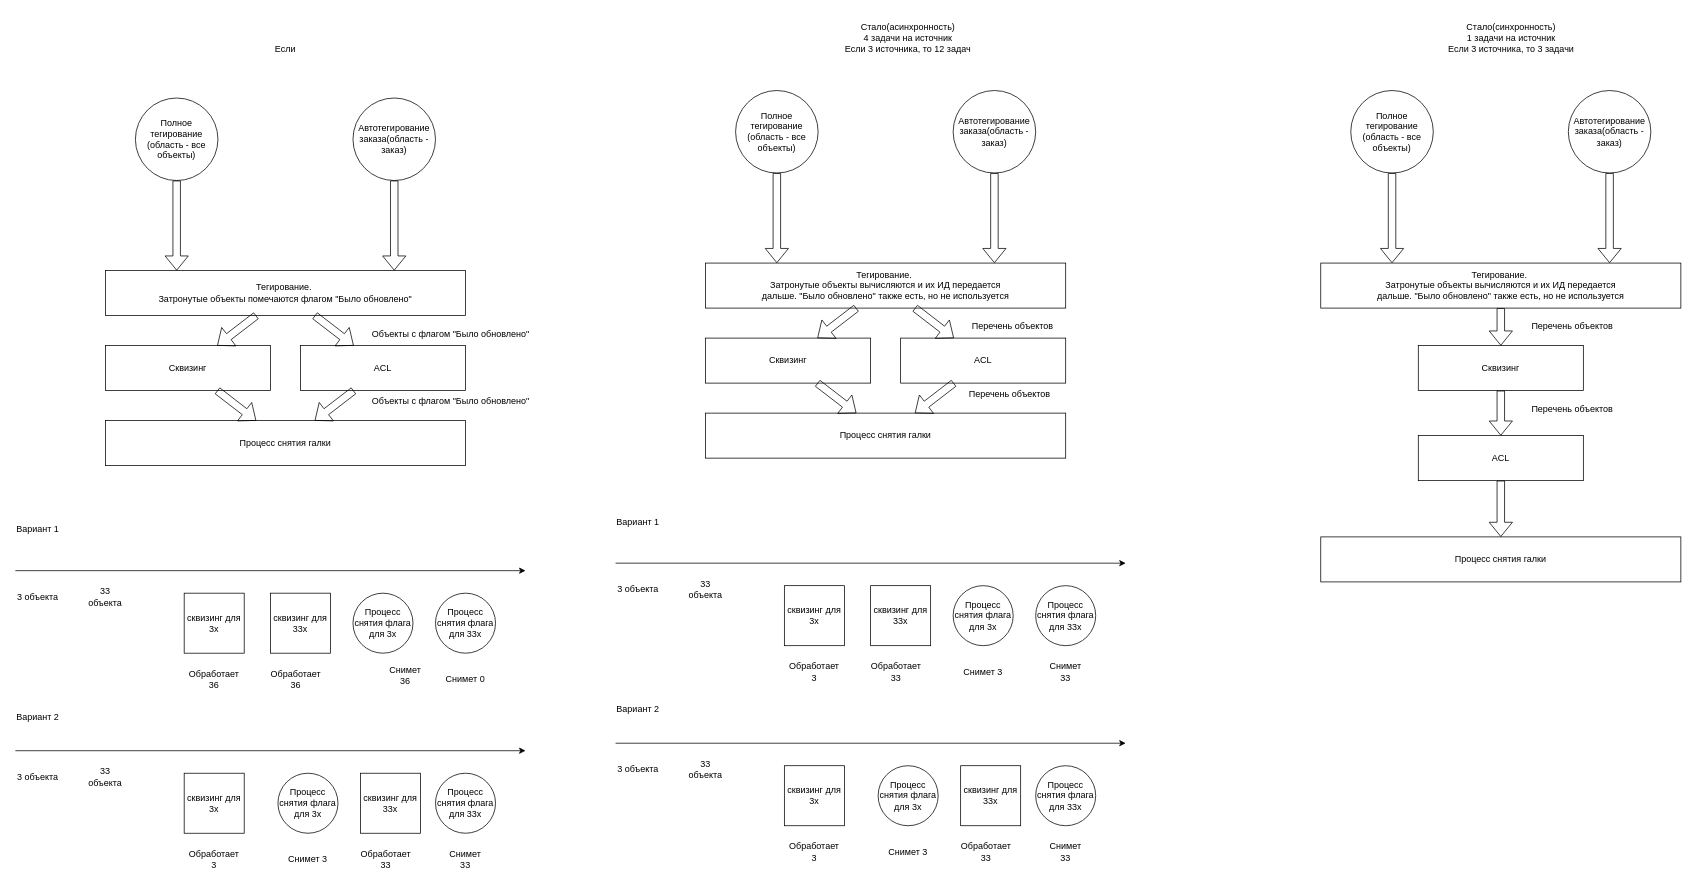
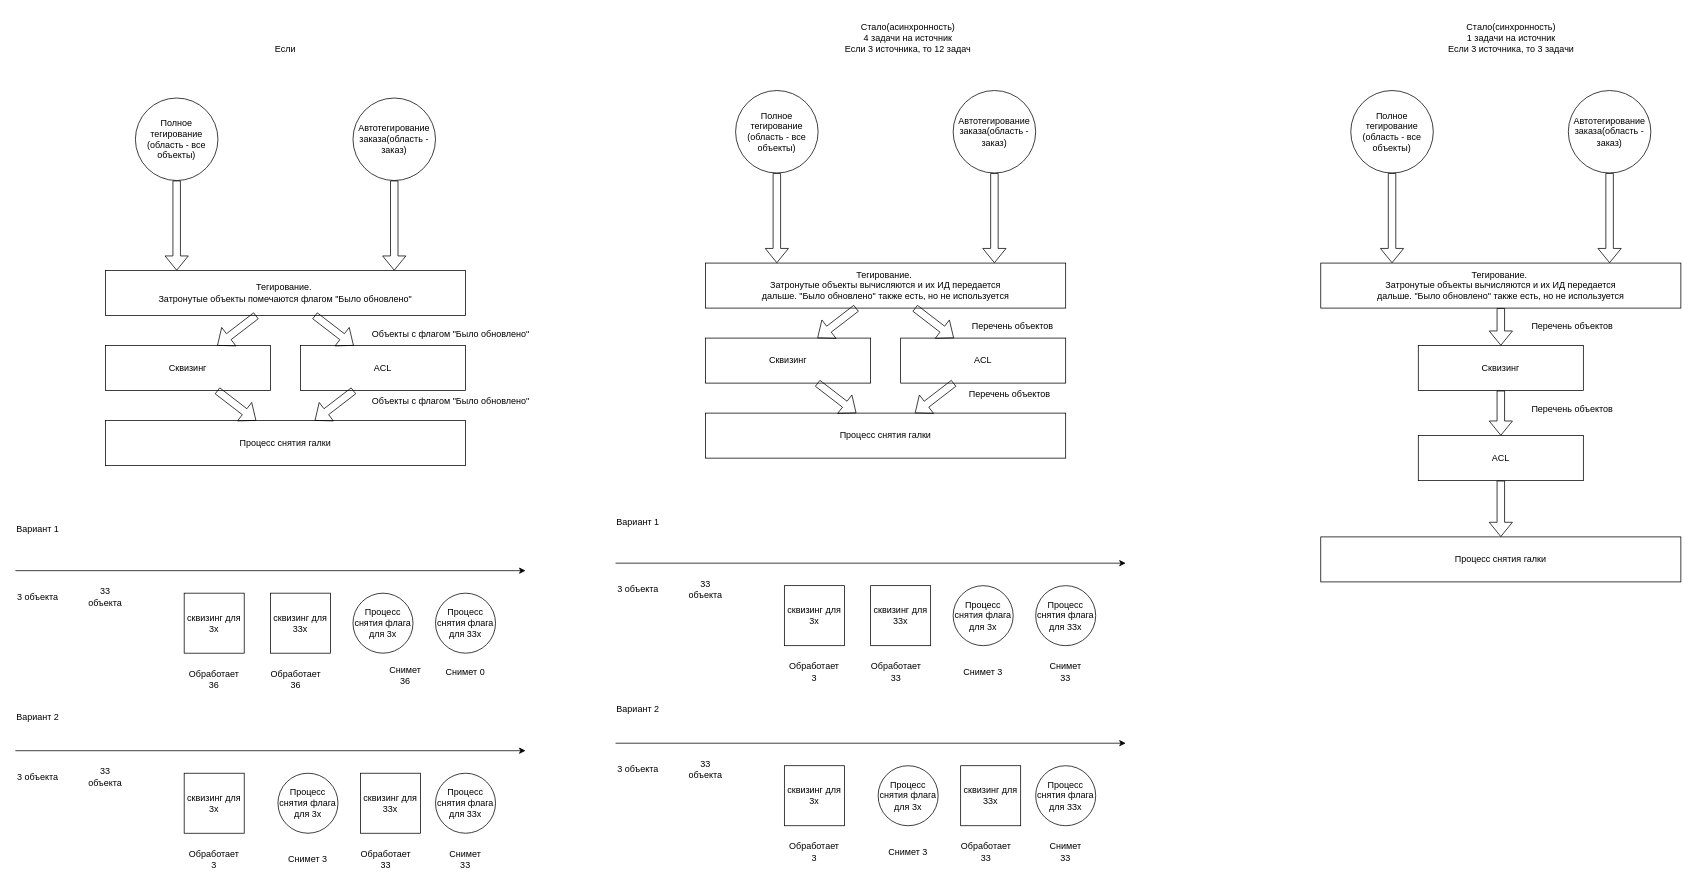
(465, 679) -> (465, 672)
